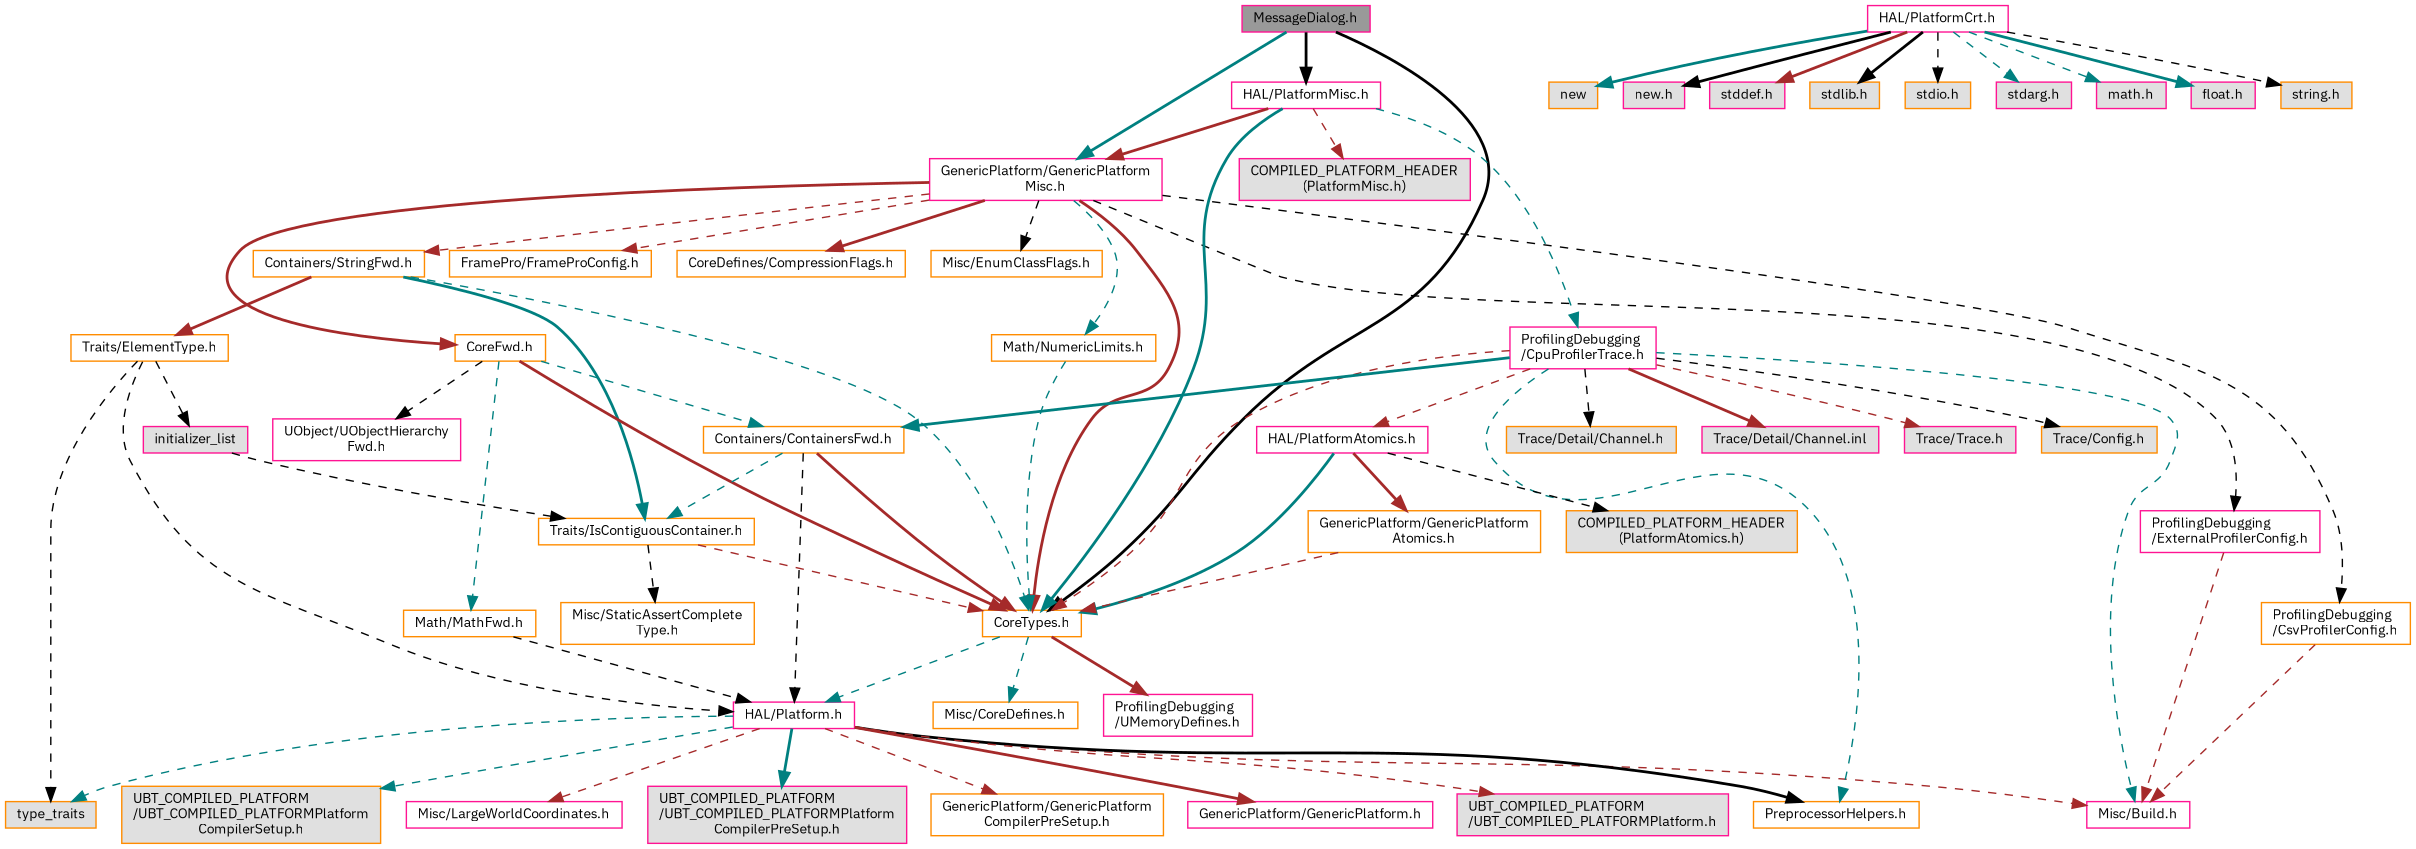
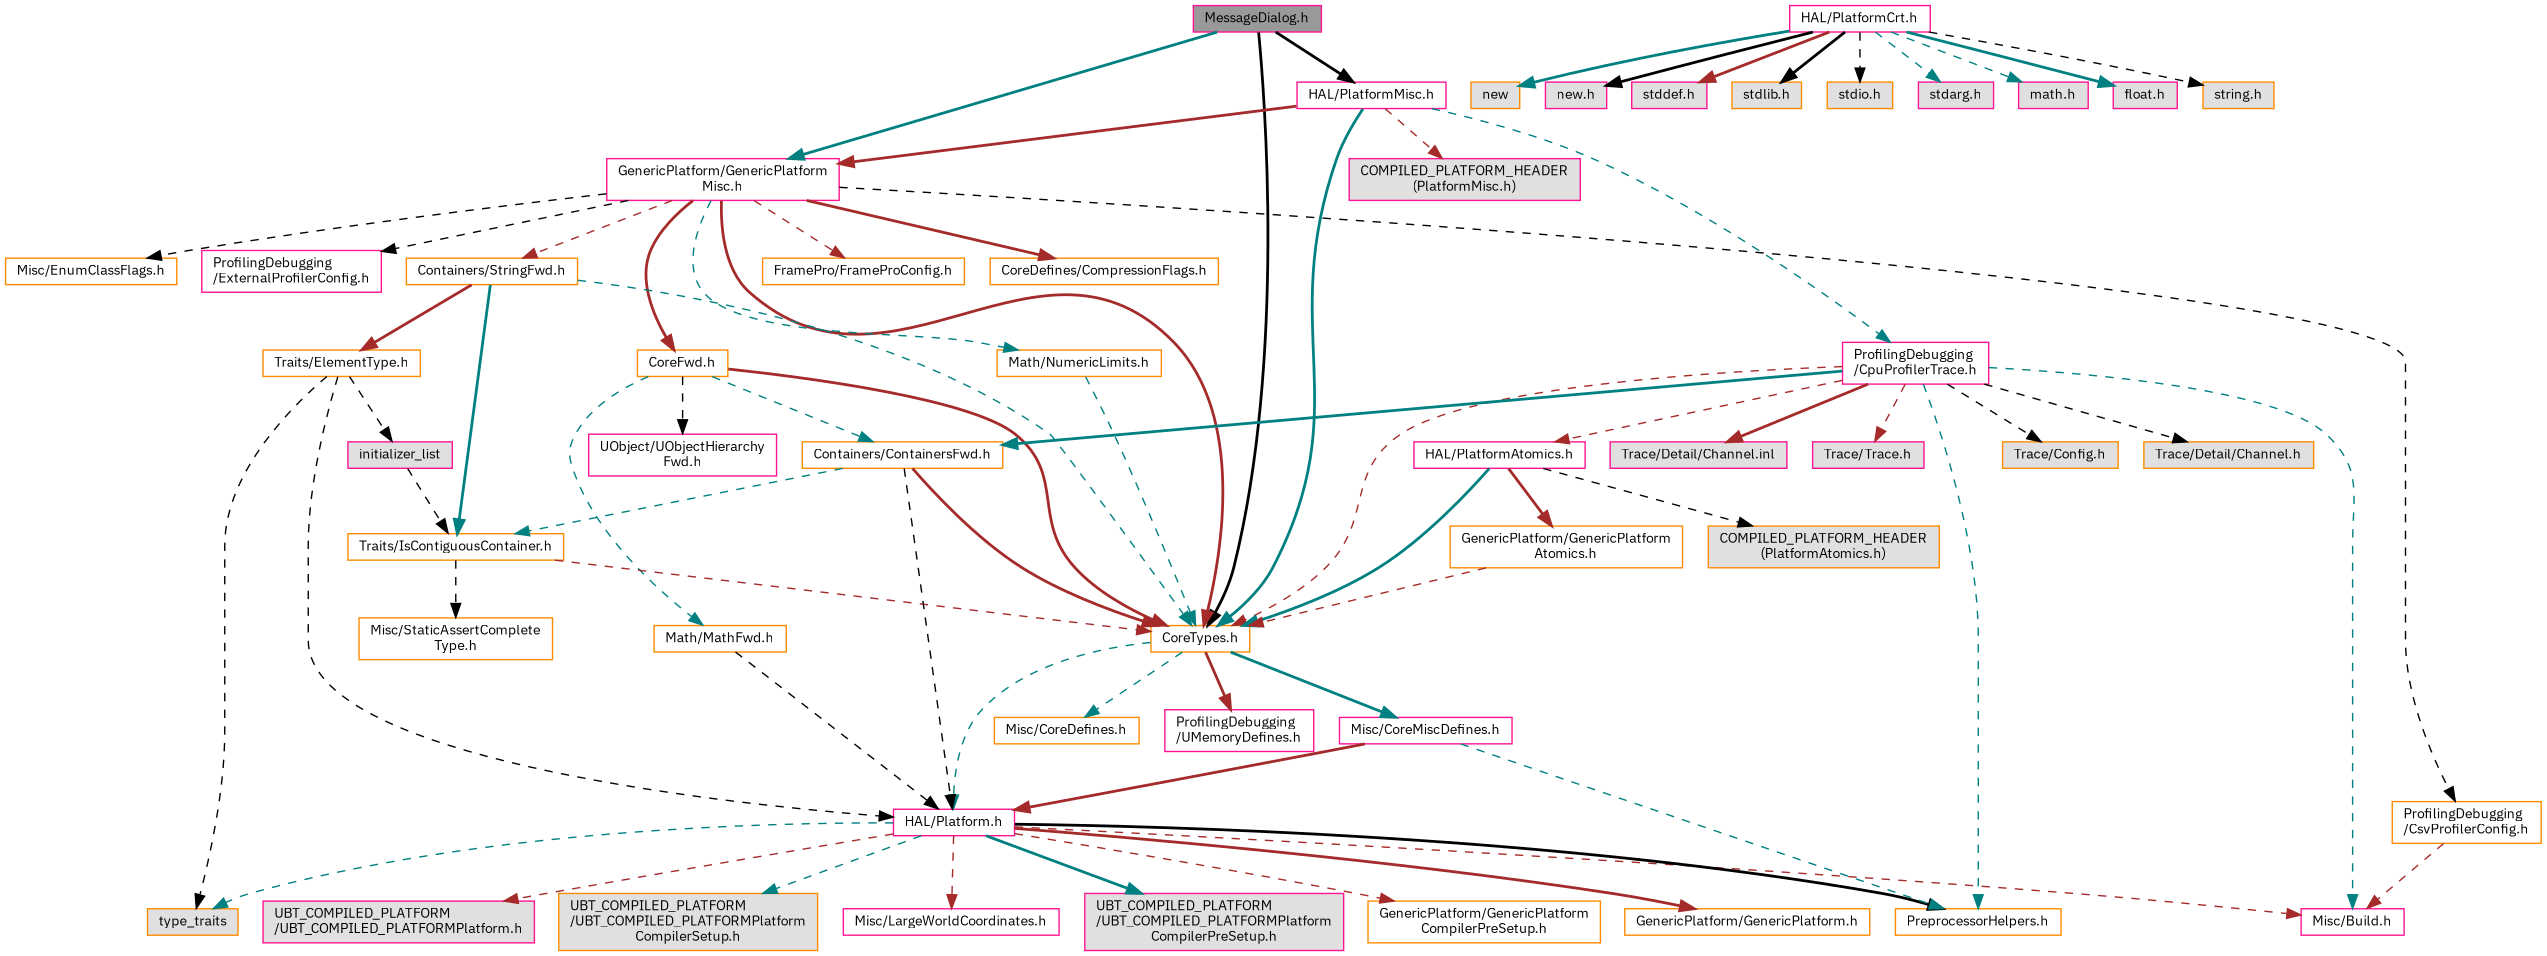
(2185, 670) -> none
none -> (1426, 731)
(1310, 815) -> (1747, 922)
